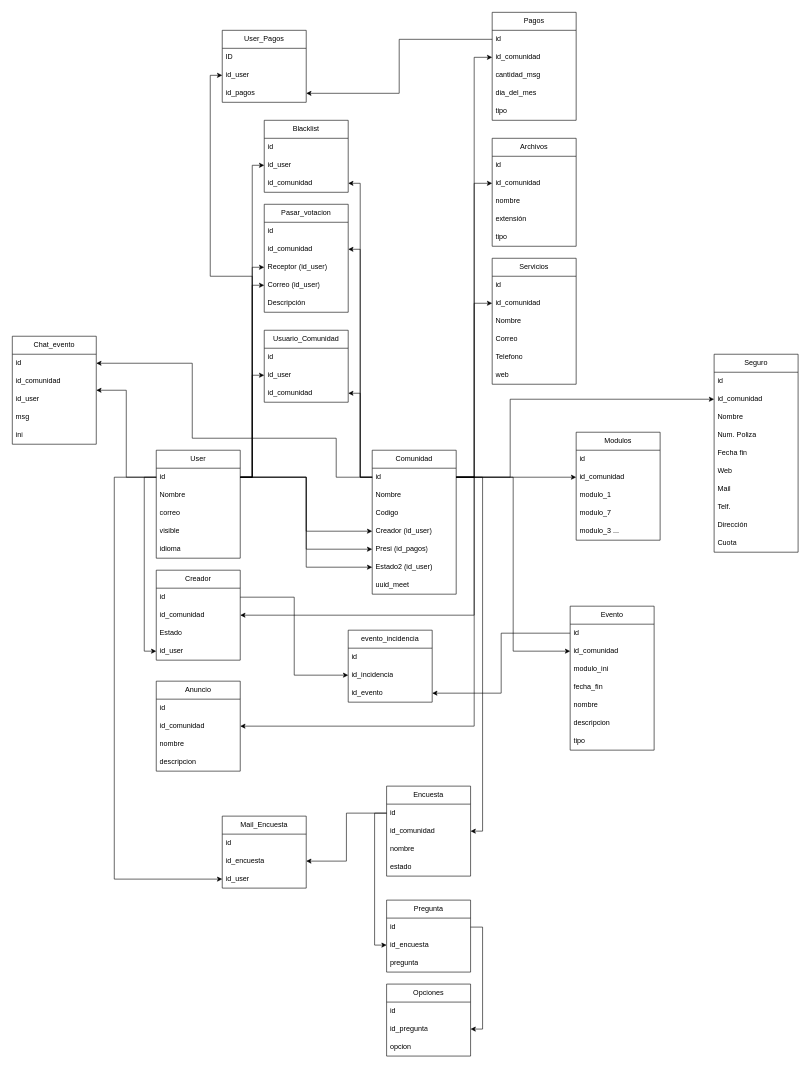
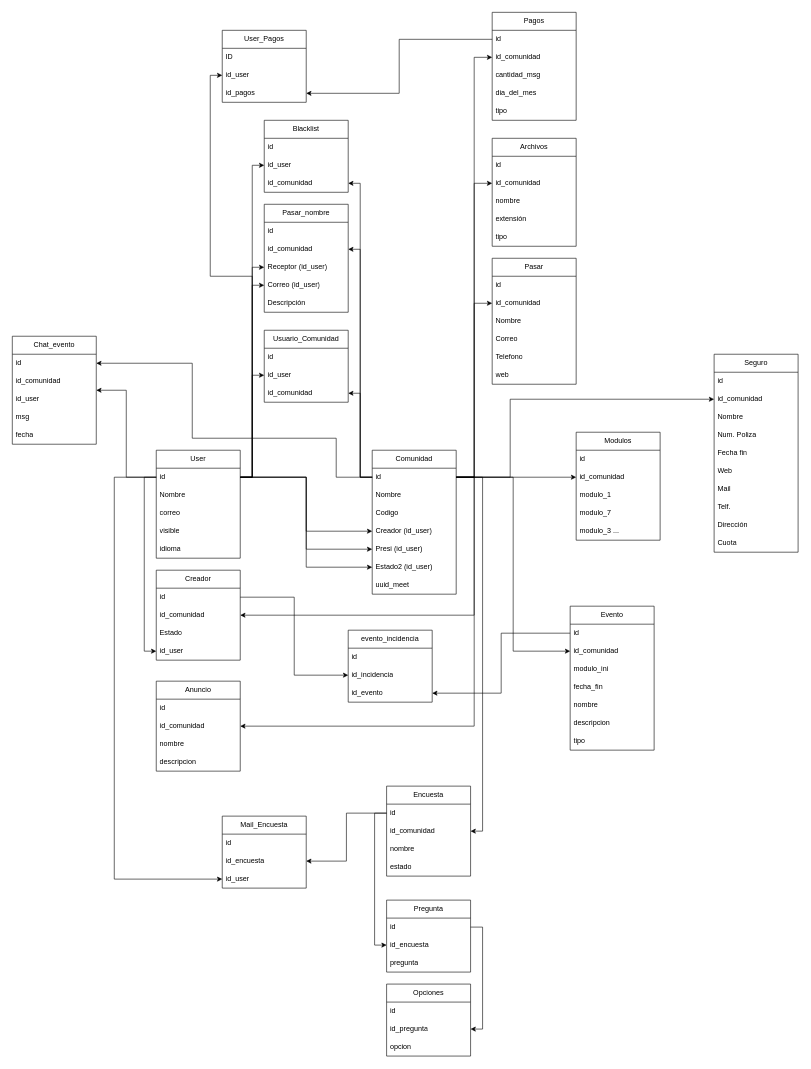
(306, 213) -> (306, 213)
(534, 267) -> (534, 267)
(20, 435) -> (26, 435)
(405, 549) -> (403, 549)
